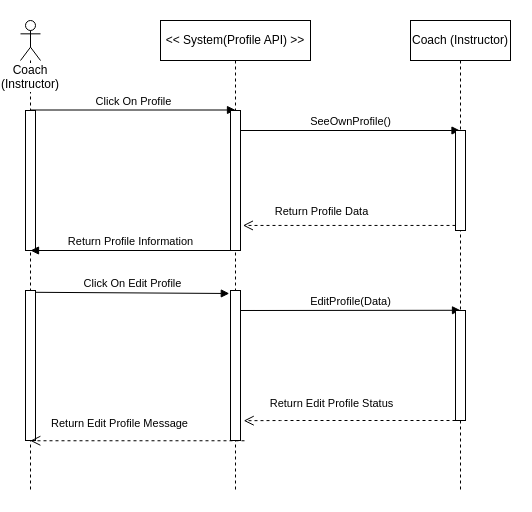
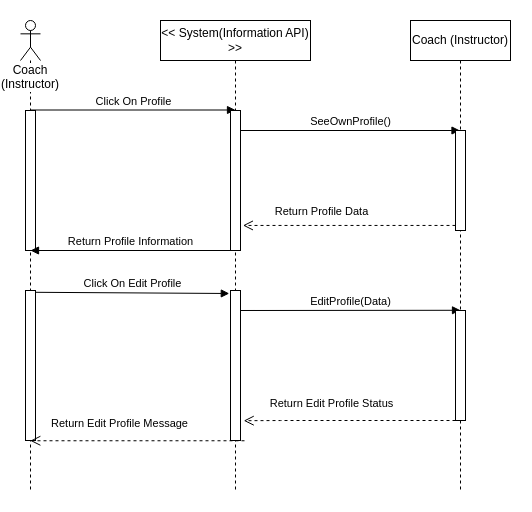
(236, 41) -> (236, 41)
